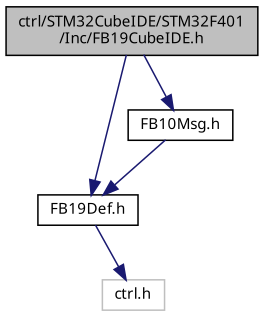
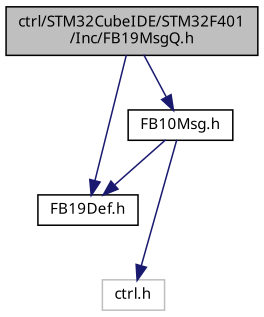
(132, 31) -> (132, 31)
(107, 246) -> (159, 203)
